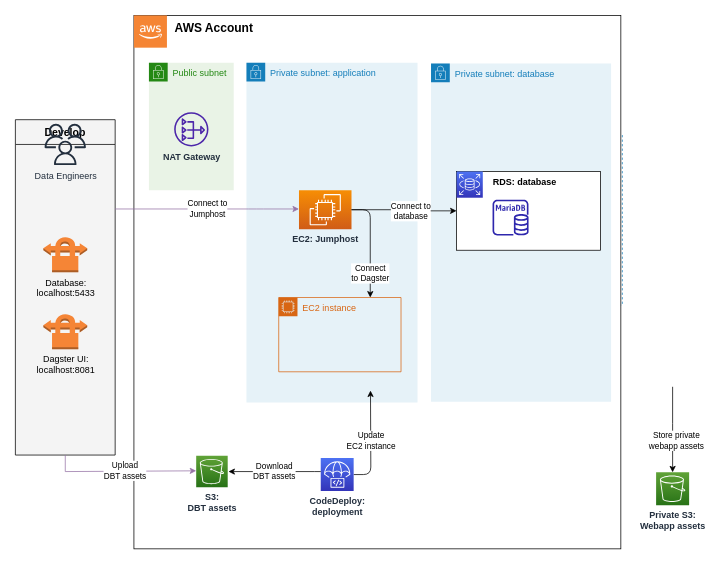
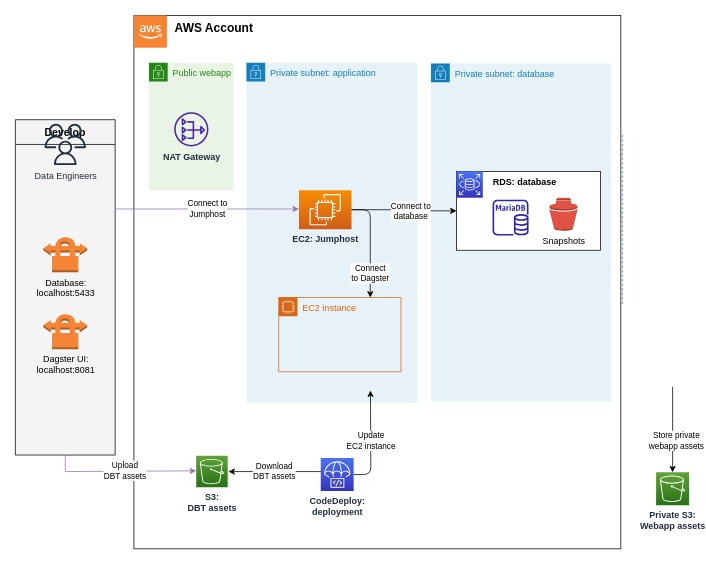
(202, 73) -> (202, 73)
none -> (563, 214)
